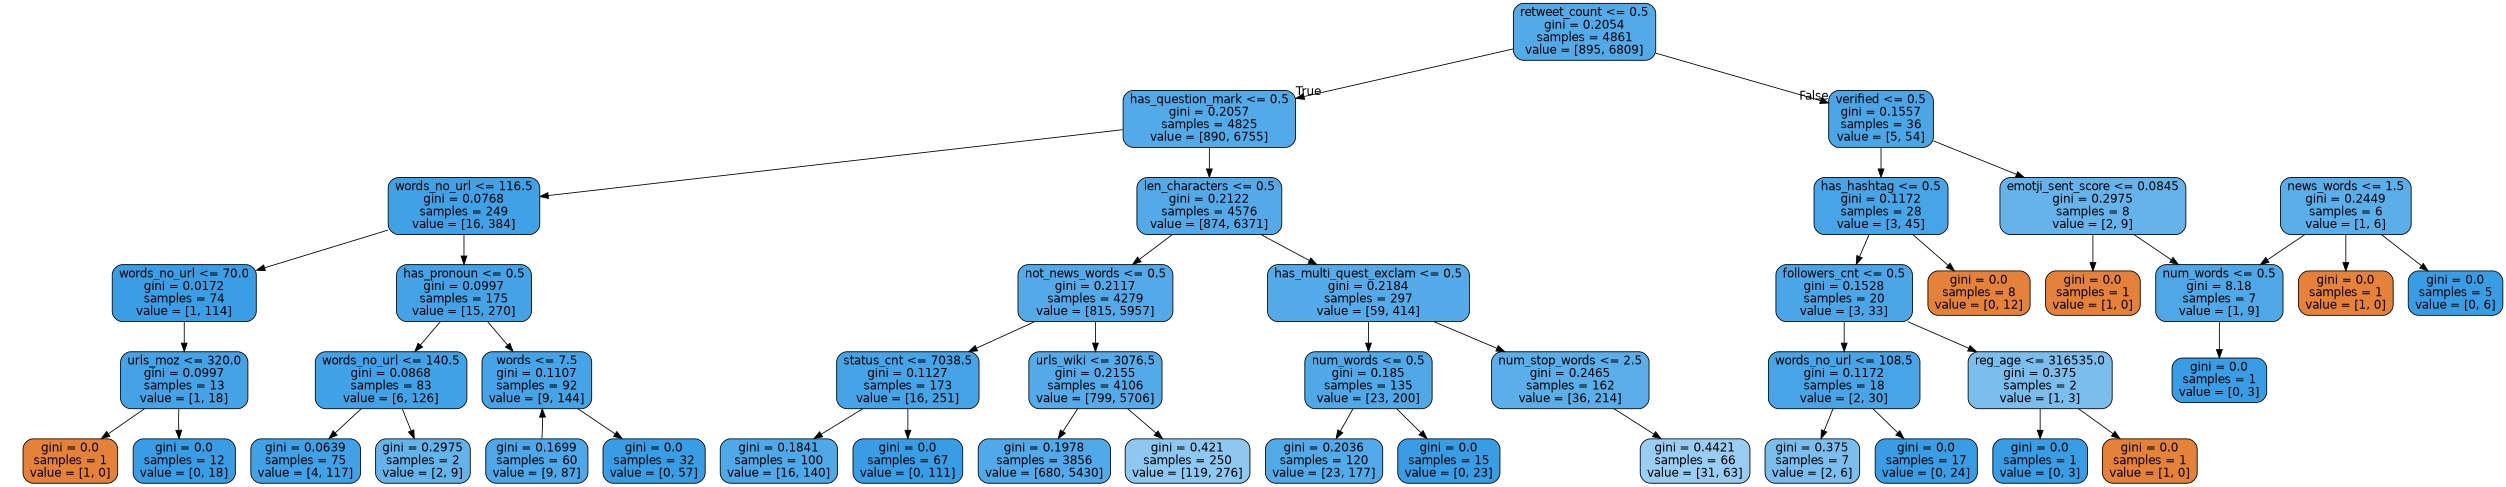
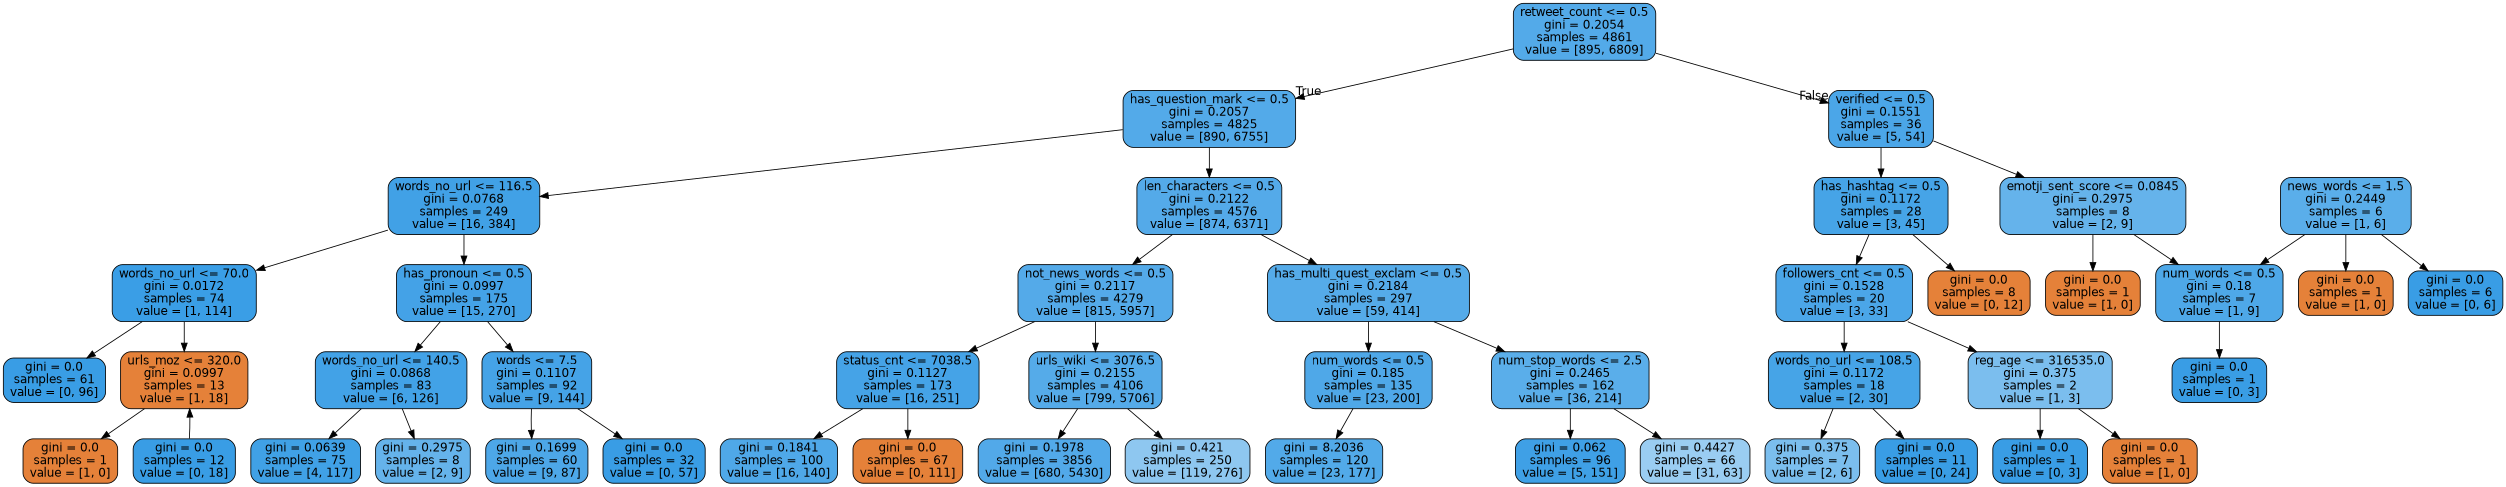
(1881, 119) -> (1881, 119)
(2219, 293) -> (2219, 293)
(2456, 293) -> (2456, 293)
none -> (54, 380)
(184, 380) -> (184, 380)
(179, 419) -> (190, 428)
(542, 428) -> (531, 419)
(423, 461) -> (423, 461)
(908, 461) -> (908, 461)
(1324, 461) -> (1324, 461)
(1449, 461) -> none
none -> (1570, 461)
(1695, 461) -> (1695, 461)
(1926, 461) -> (1926, 461)
